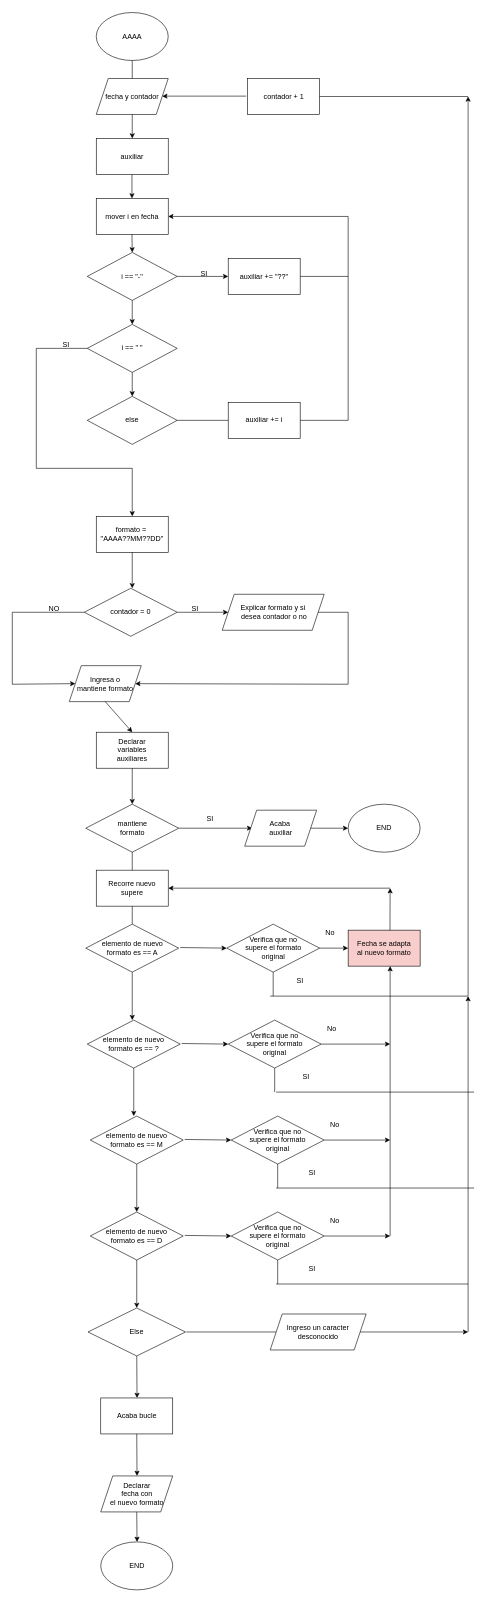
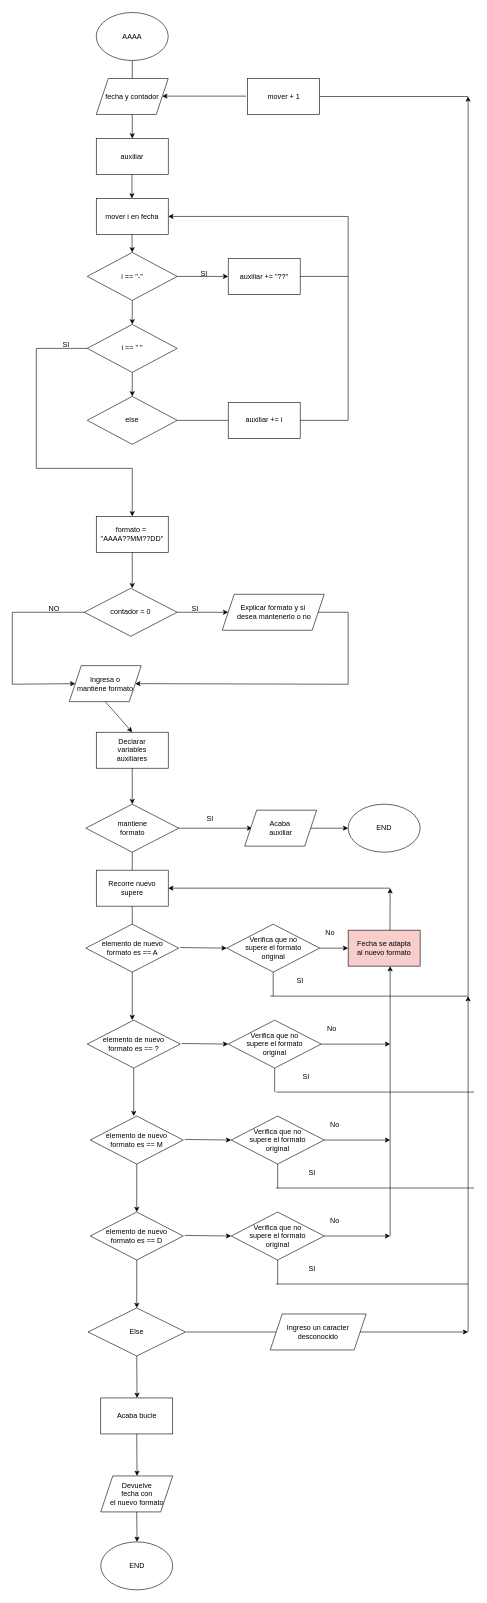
(284, 96) -> (284, 96)
(273, 612) -> (273, 612)
(137, 1494) -> (137, 1494)
